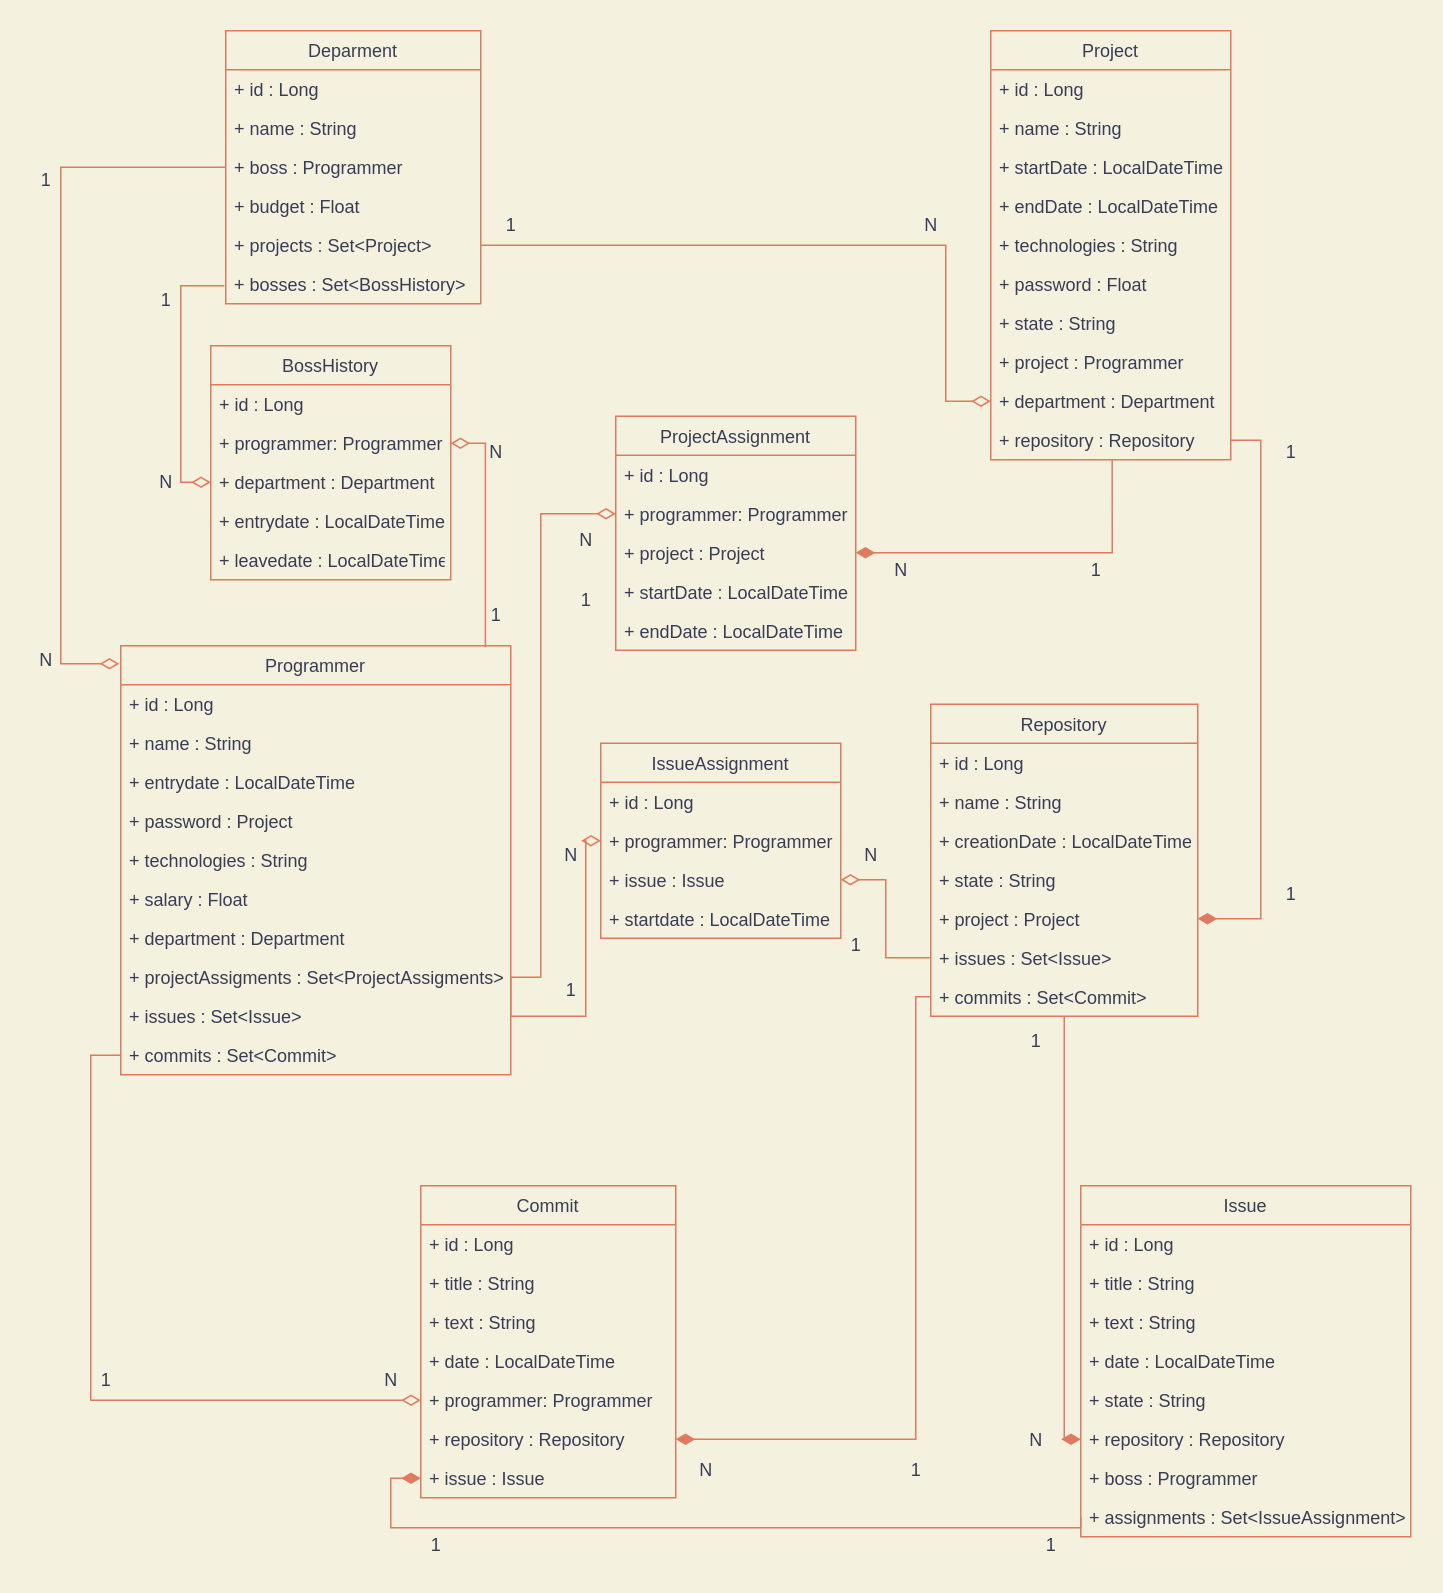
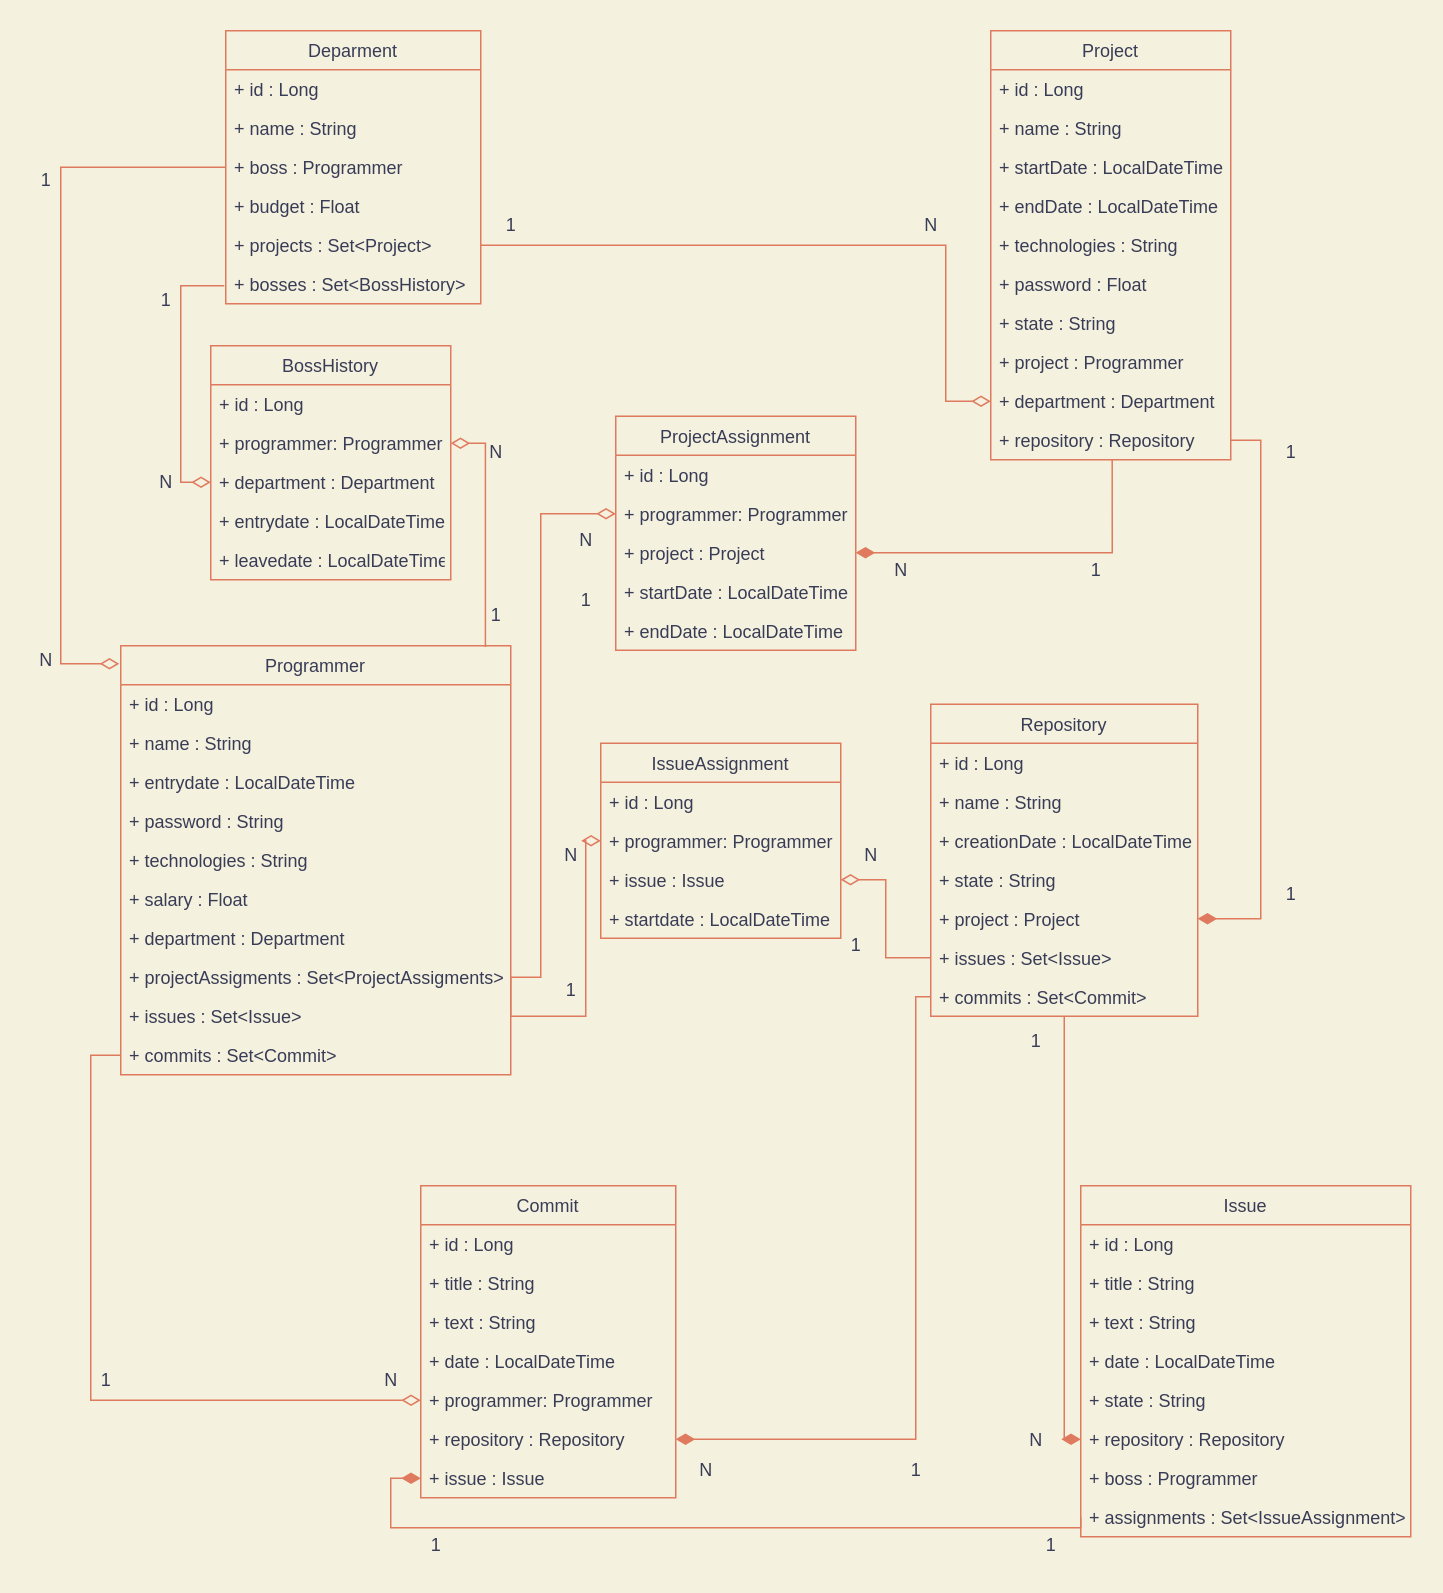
(220, 822) -> (213, 822)
